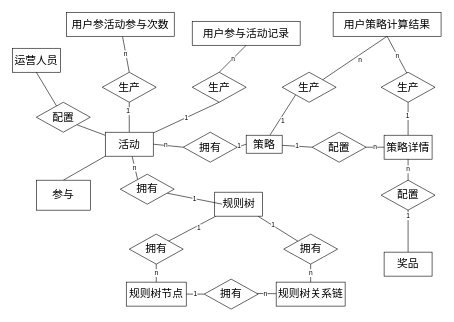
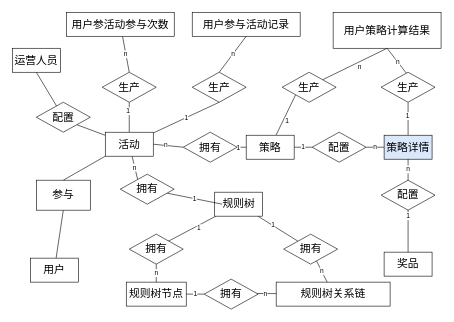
(387, 24) -> (387, 30)
(246, 33) -> (246, 24)
(264, 144) -> (270, 147)
(408, 147) -> (408, 147)
none -> (60, 234)
none -> (54, 270)
(311, 294) -> (333, 294)
